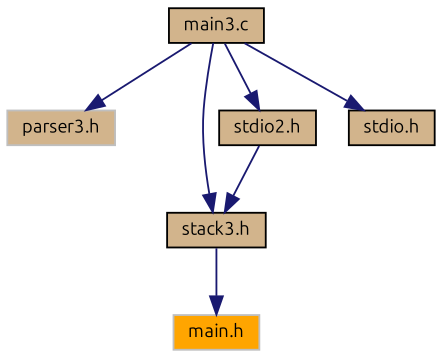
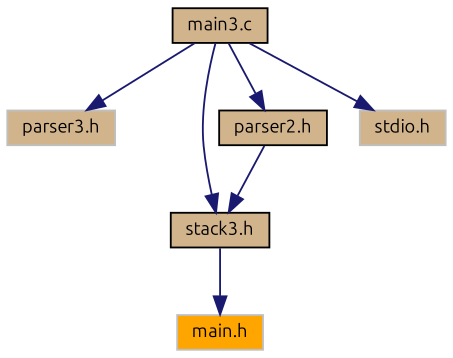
(268, 128) -> (273, 128)
(392, 128) -> (403, 128)
